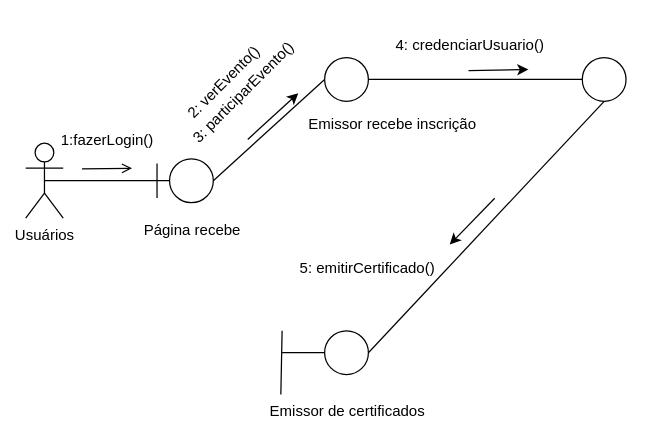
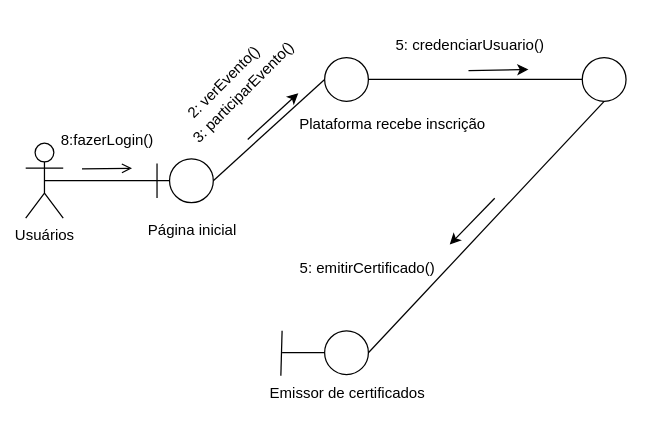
(470, 46) -> (470, 46)
(393, 124) -> (393, 124)
(108, 141) -> (108, 141)
(193, 231) -> (193, 231)
(346, 412) -> (346, 393)
